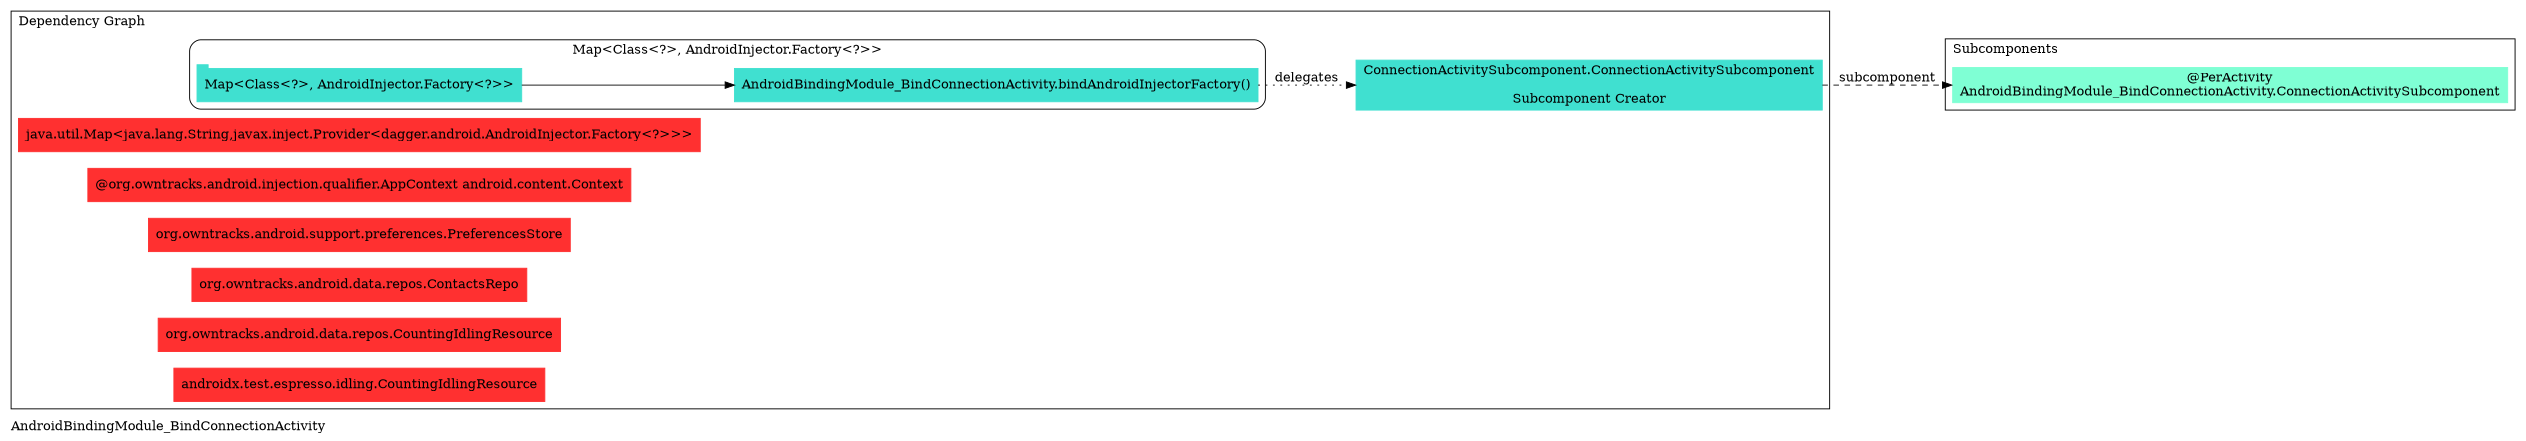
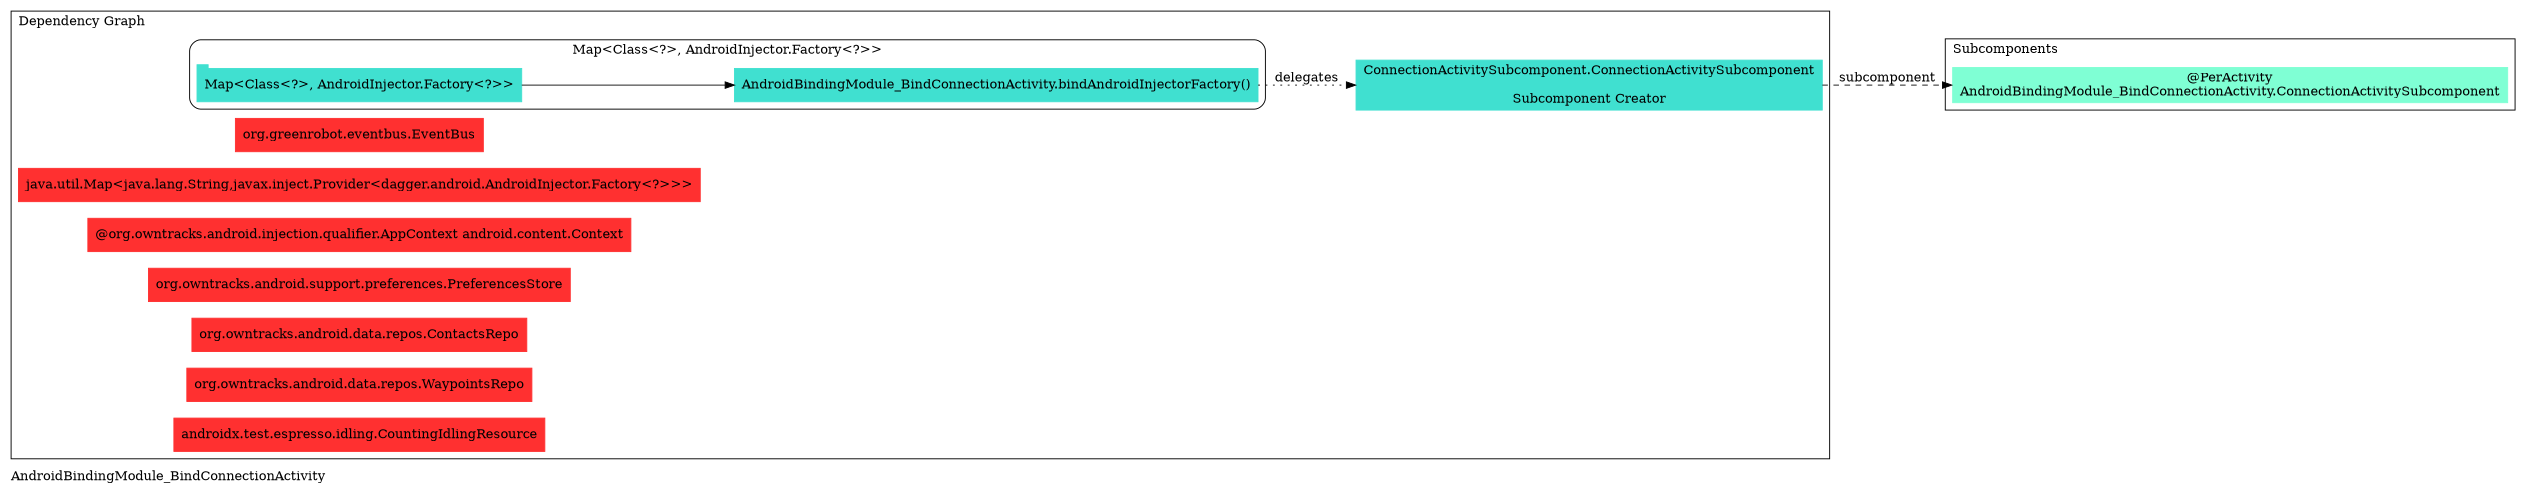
none -> (359, 135)
(359, 335) -> (359, 385)
